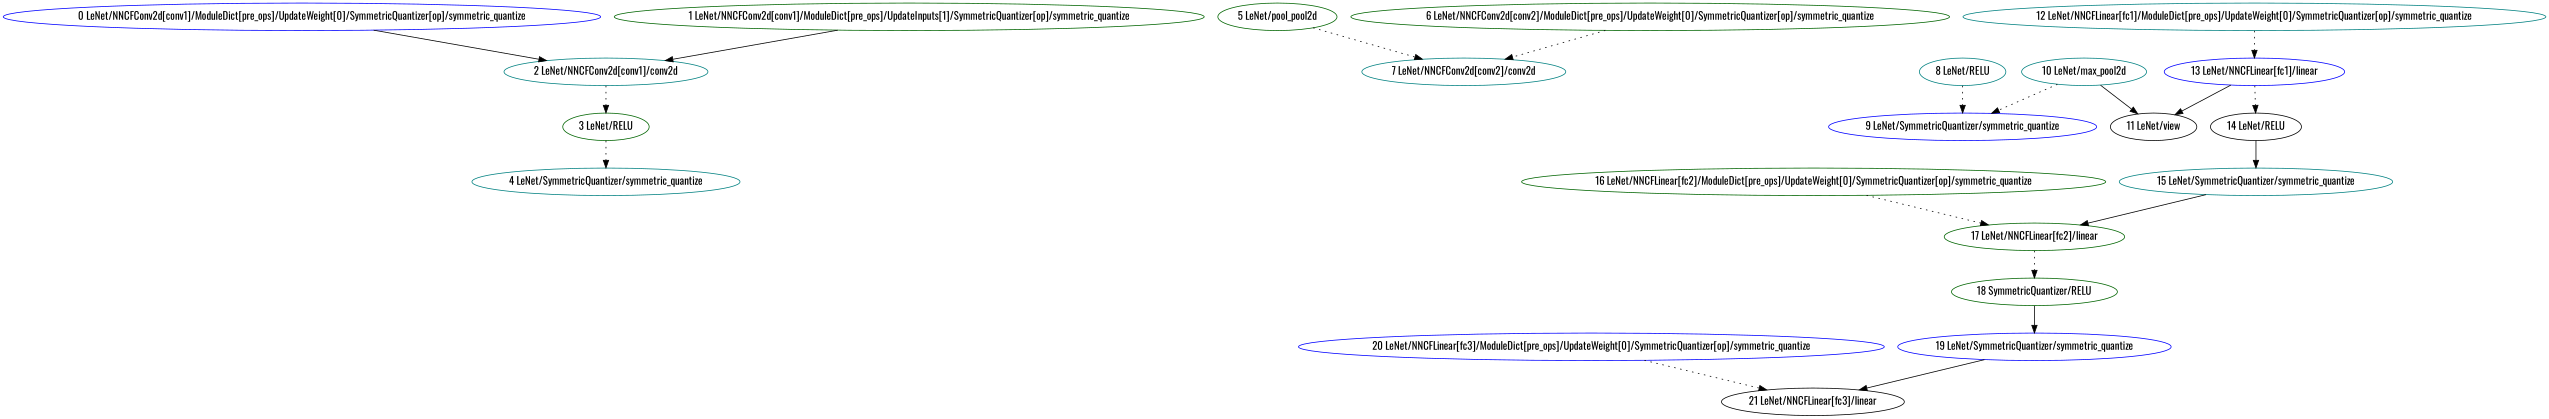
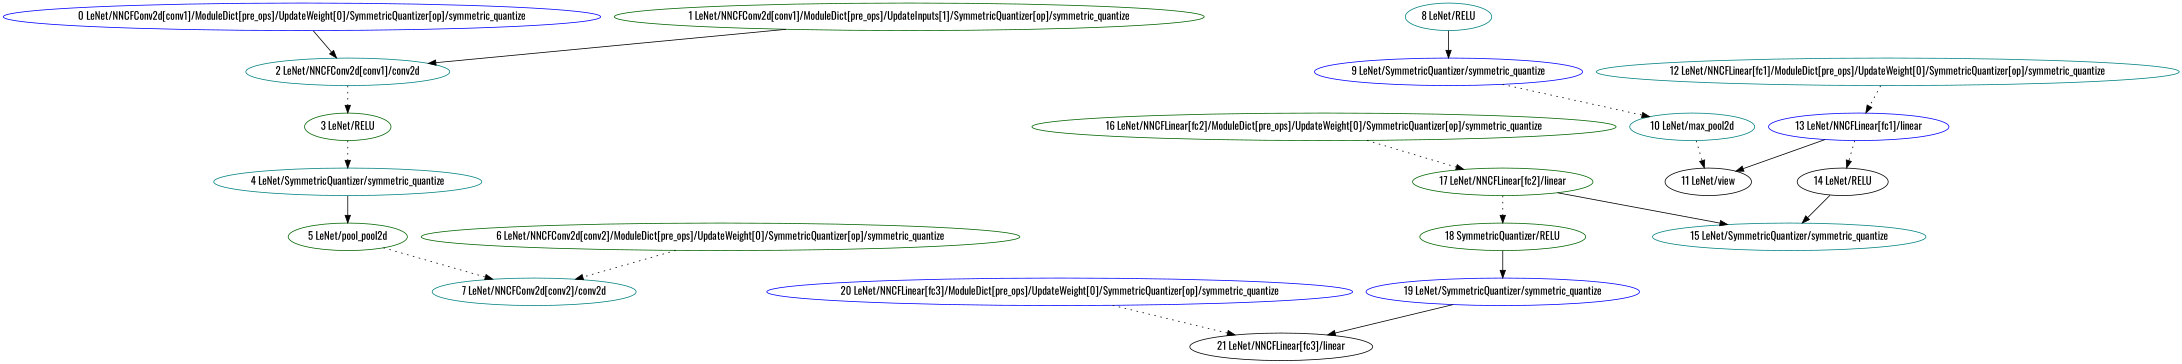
(1963, 96) -> (1449, 41)
(2028, 97) -> (1572, 100)
(2116, 97) -> (1699, 151)
none -> (348, 206)
(2147, 209) -> (1639, 208)
